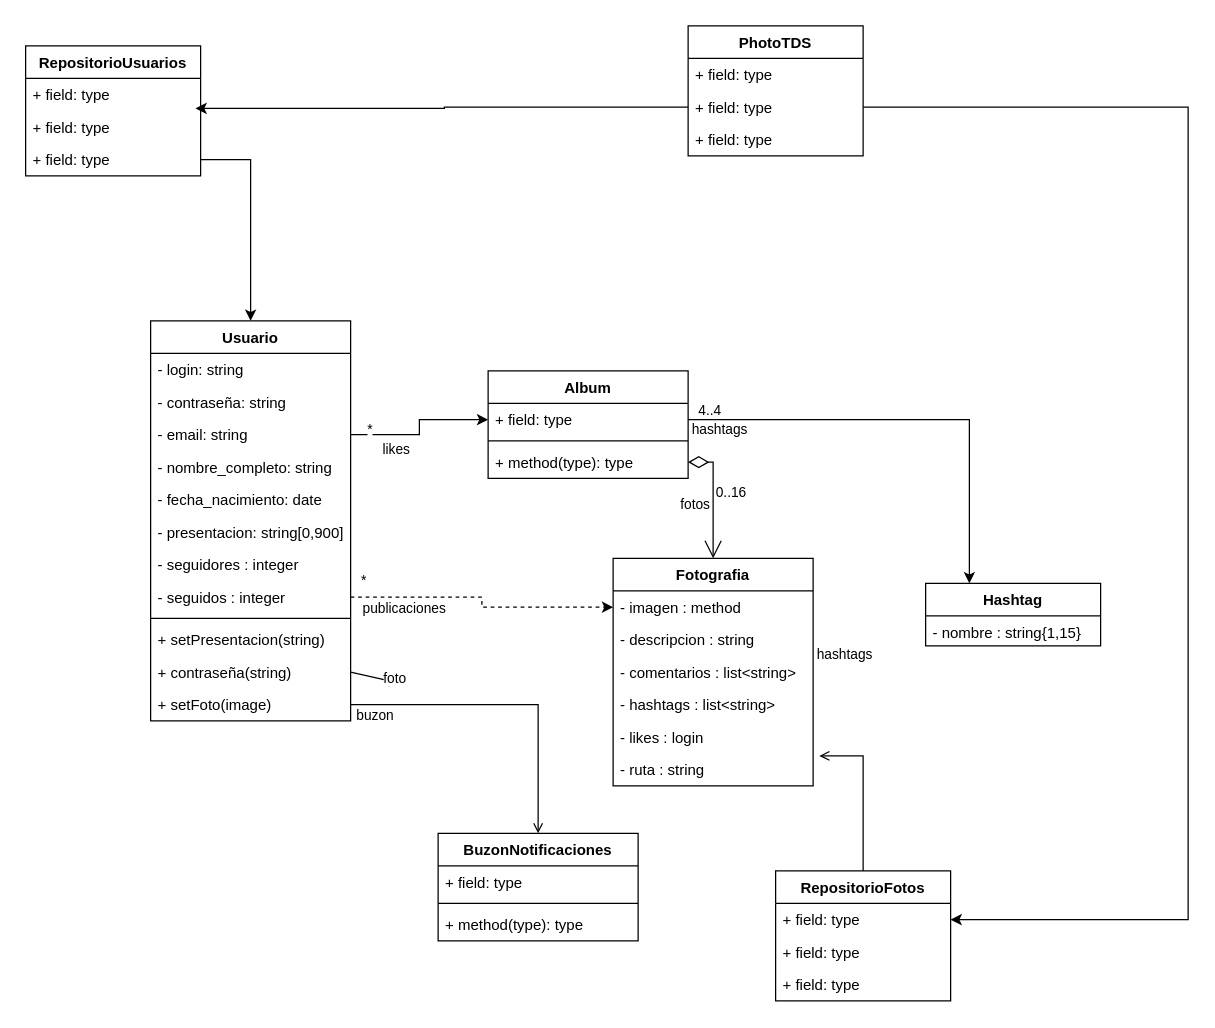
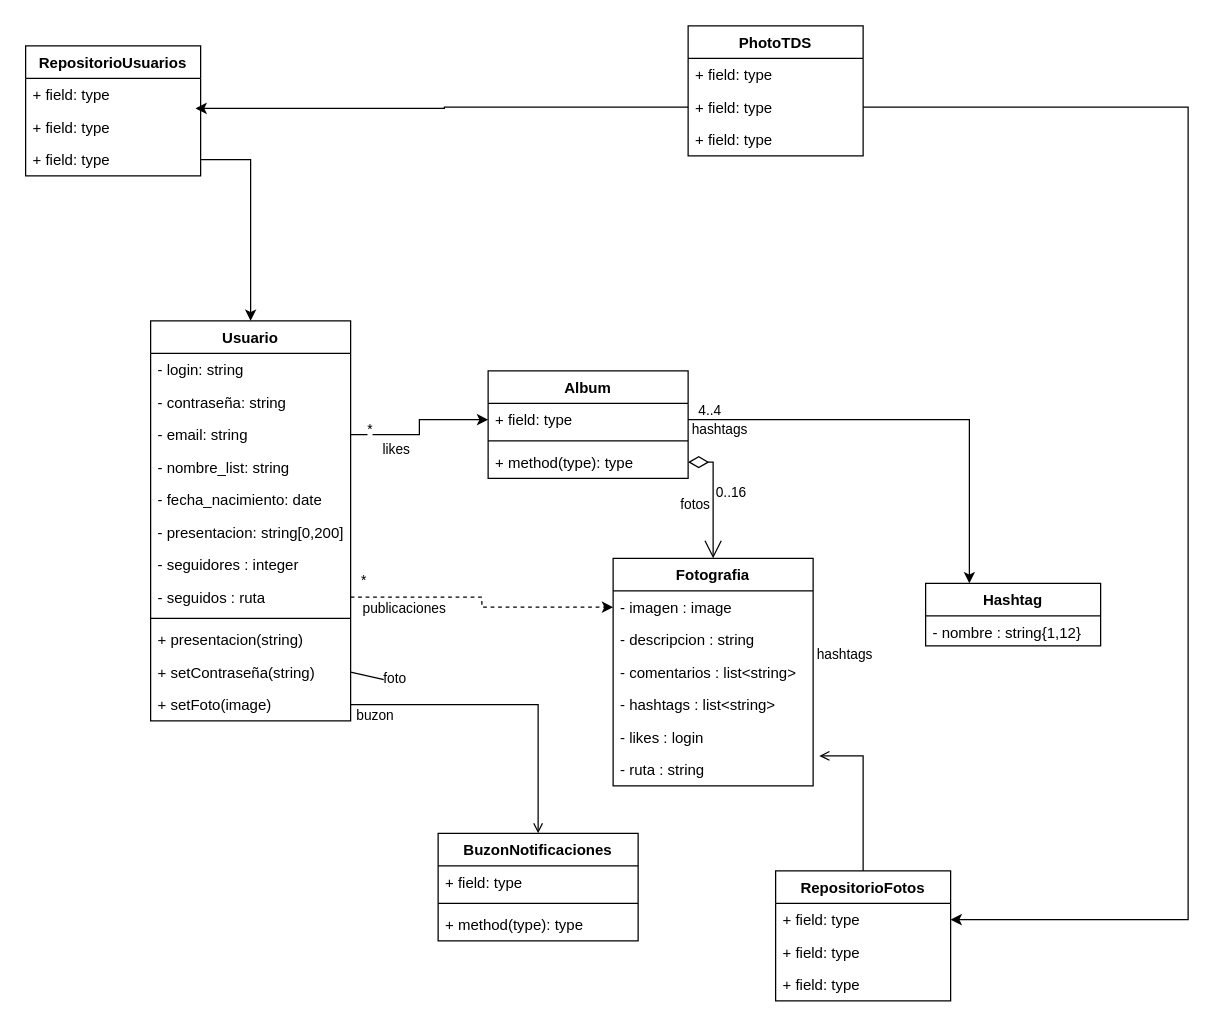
(253, 468) -> (234, 468)
(268, 533) -> (268, 533)
(230, 598) -> (219, 598)
(682, 608) -> (676, 608)
(1017, 633) -> (1017, 633)
(257, 640) -> (244, 640)
(238, 673) -> (250, 673)
